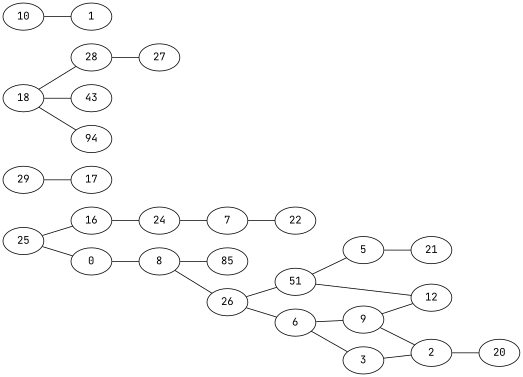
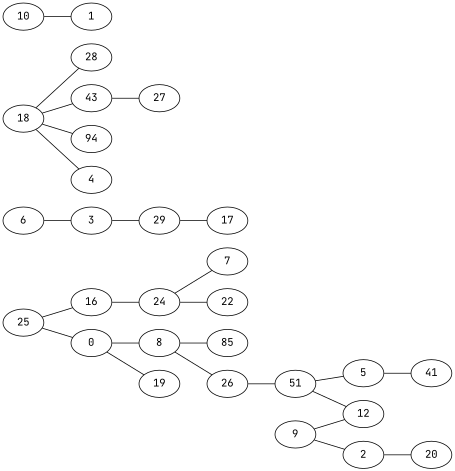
(126, 57) -> (126, 98)
none -> (91, 180)
(262, 221) -> (194, 302)
(431, 250) -> (431, 373)
(262, 312) -> none
(330, 321) -> none
(397, 357) -> (126, 221)
none -> (159, 384)
